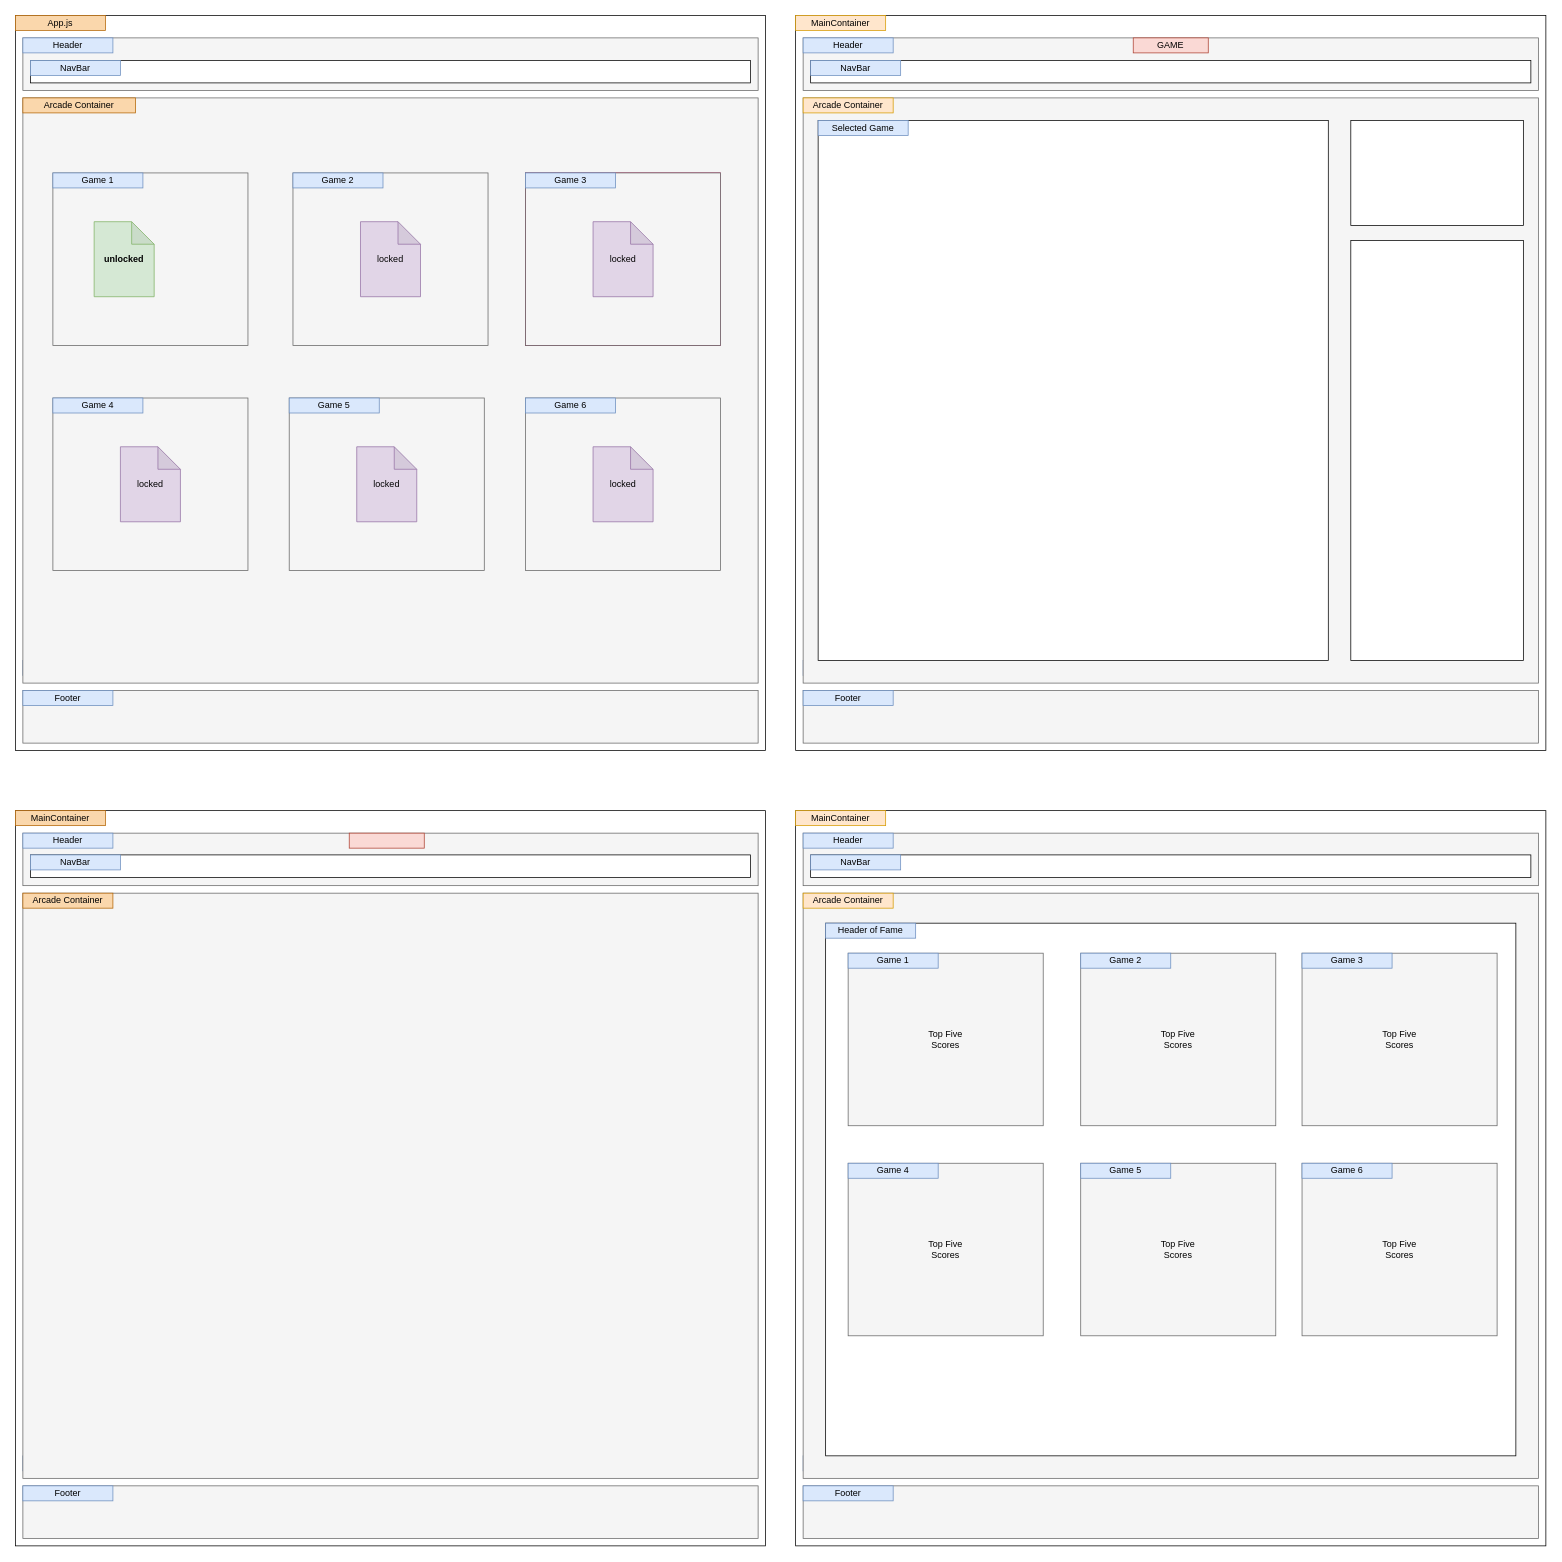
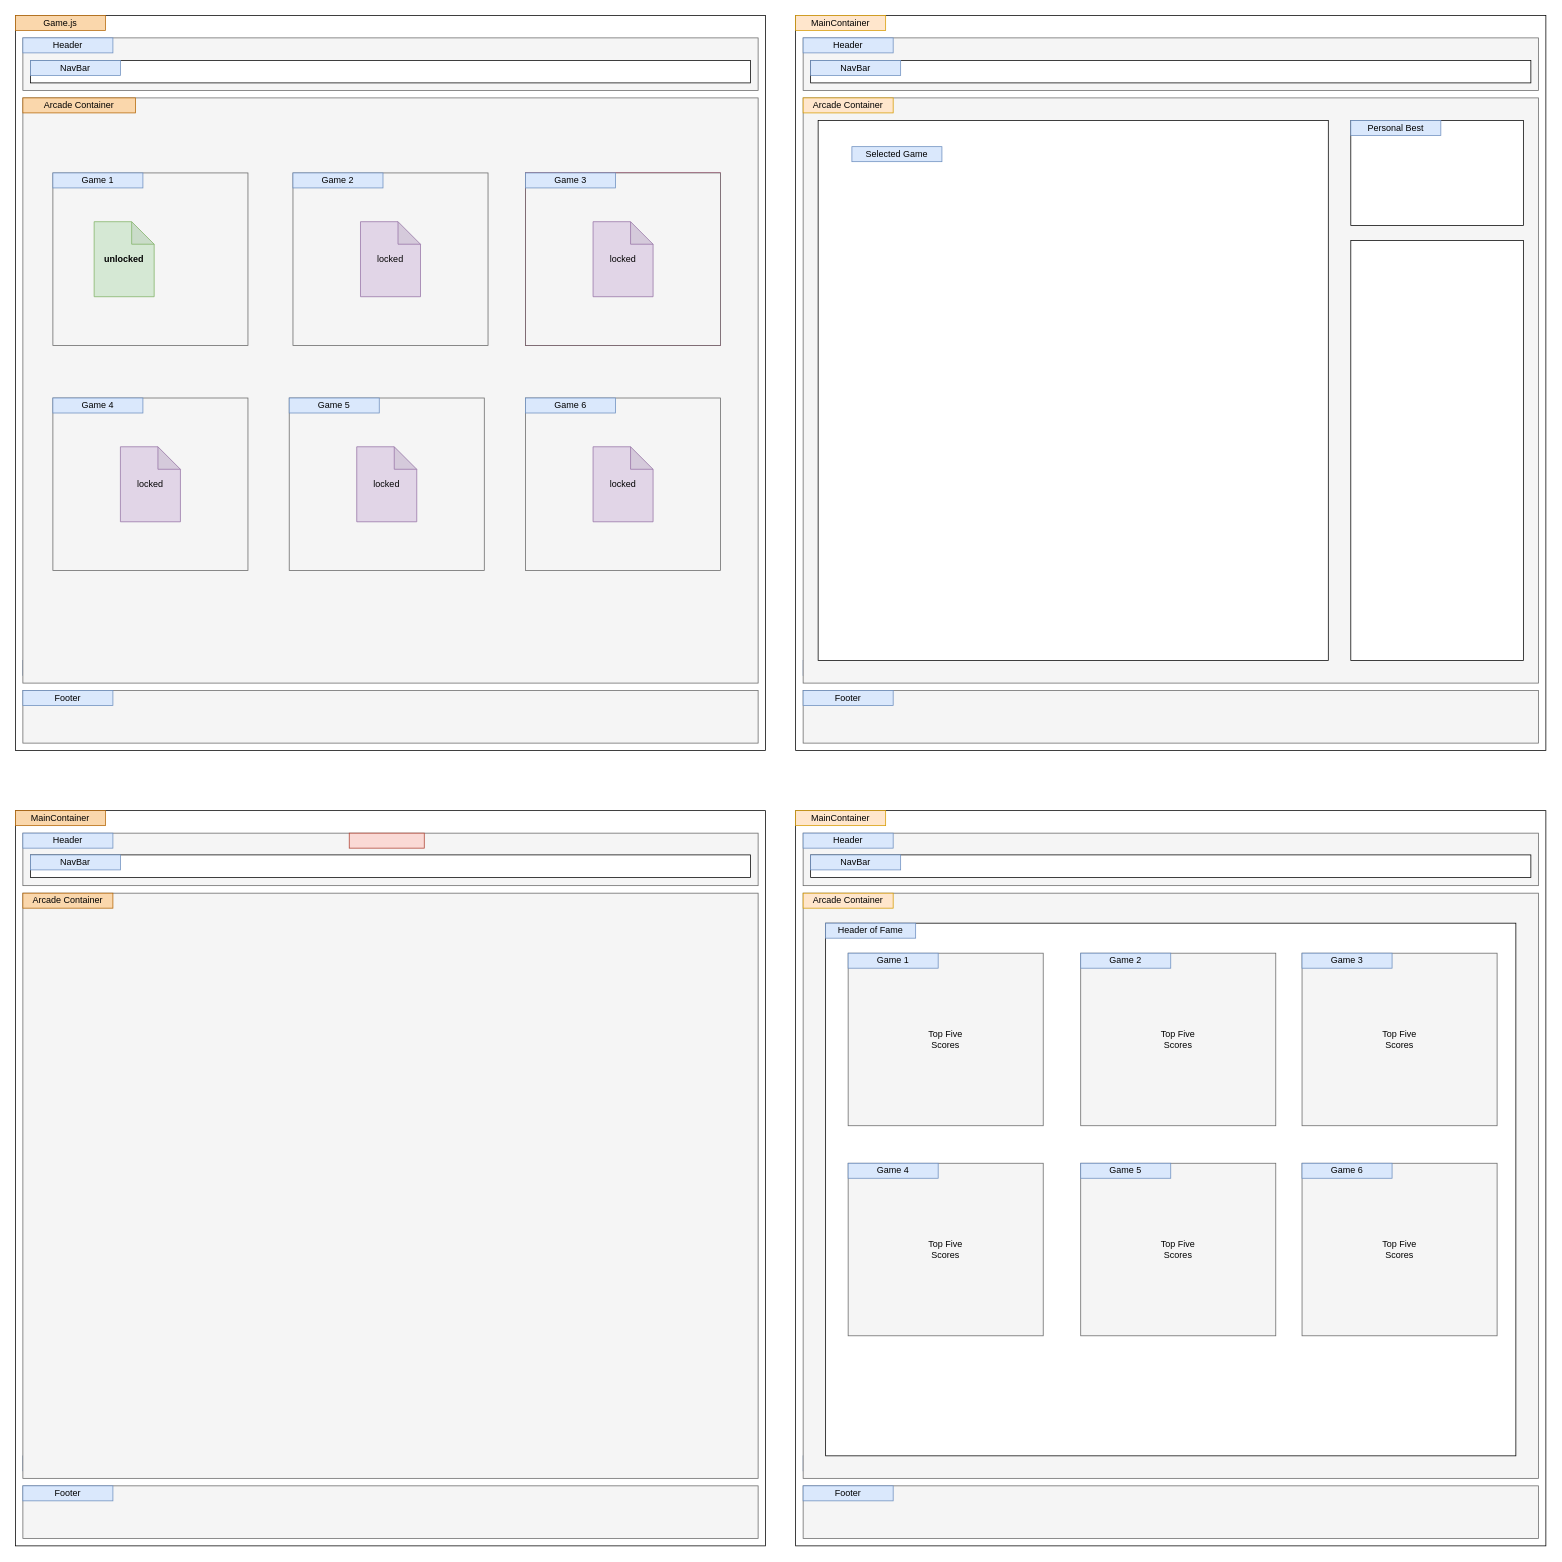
(60, 23) -> (60, 23)
(1170, 45) -> none
(863, 128) -> (897, 154)
none -> (1395, 128)
